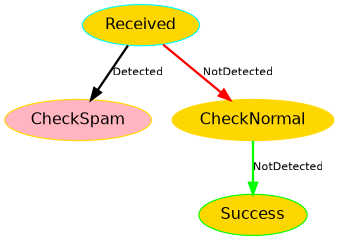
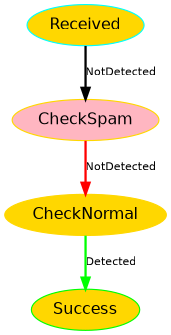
(192, 68) -> (86, 162)
(138, 73) -> (121, 73)
(288, 167) -> (111, 262)
